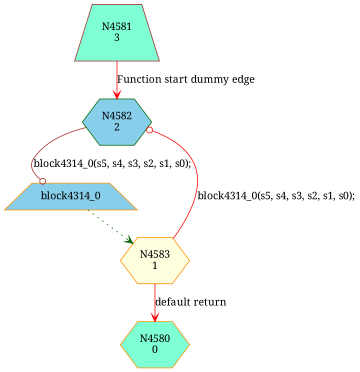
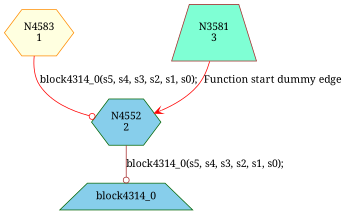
(117, 33) -> (214, 33)
(117, 122) -> (126, 122)
(71, 197) -> (126, 197)
(107, 224) -> none
(155, 345) -> none
